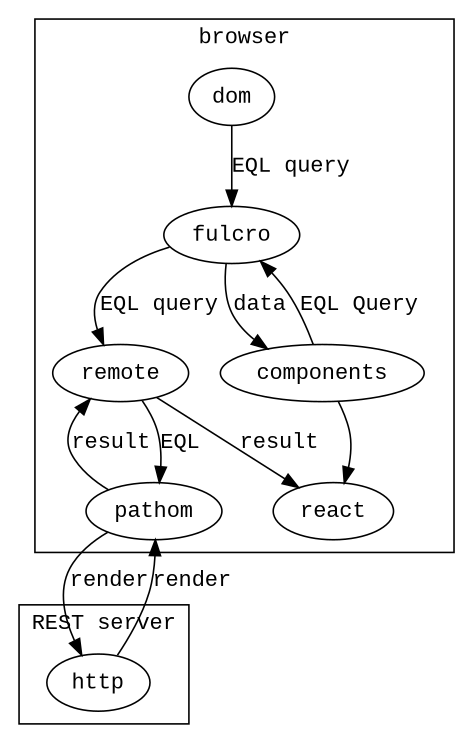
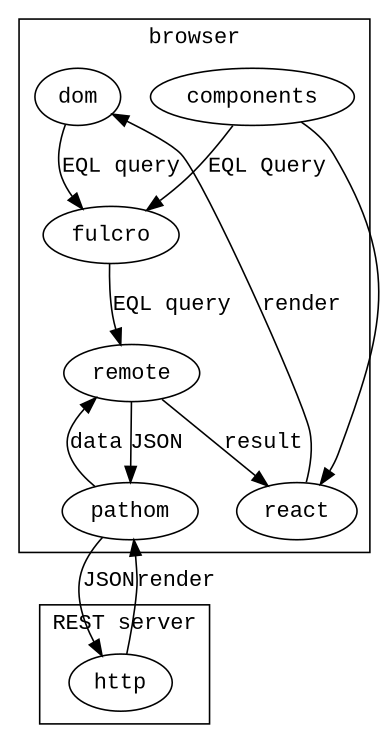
none -> (249, 284)
(229, 306) -> none
(111, 442) -> (97, 442)
(180, 442) -> (157, 442)
(110, 580) -> (110, 580)
